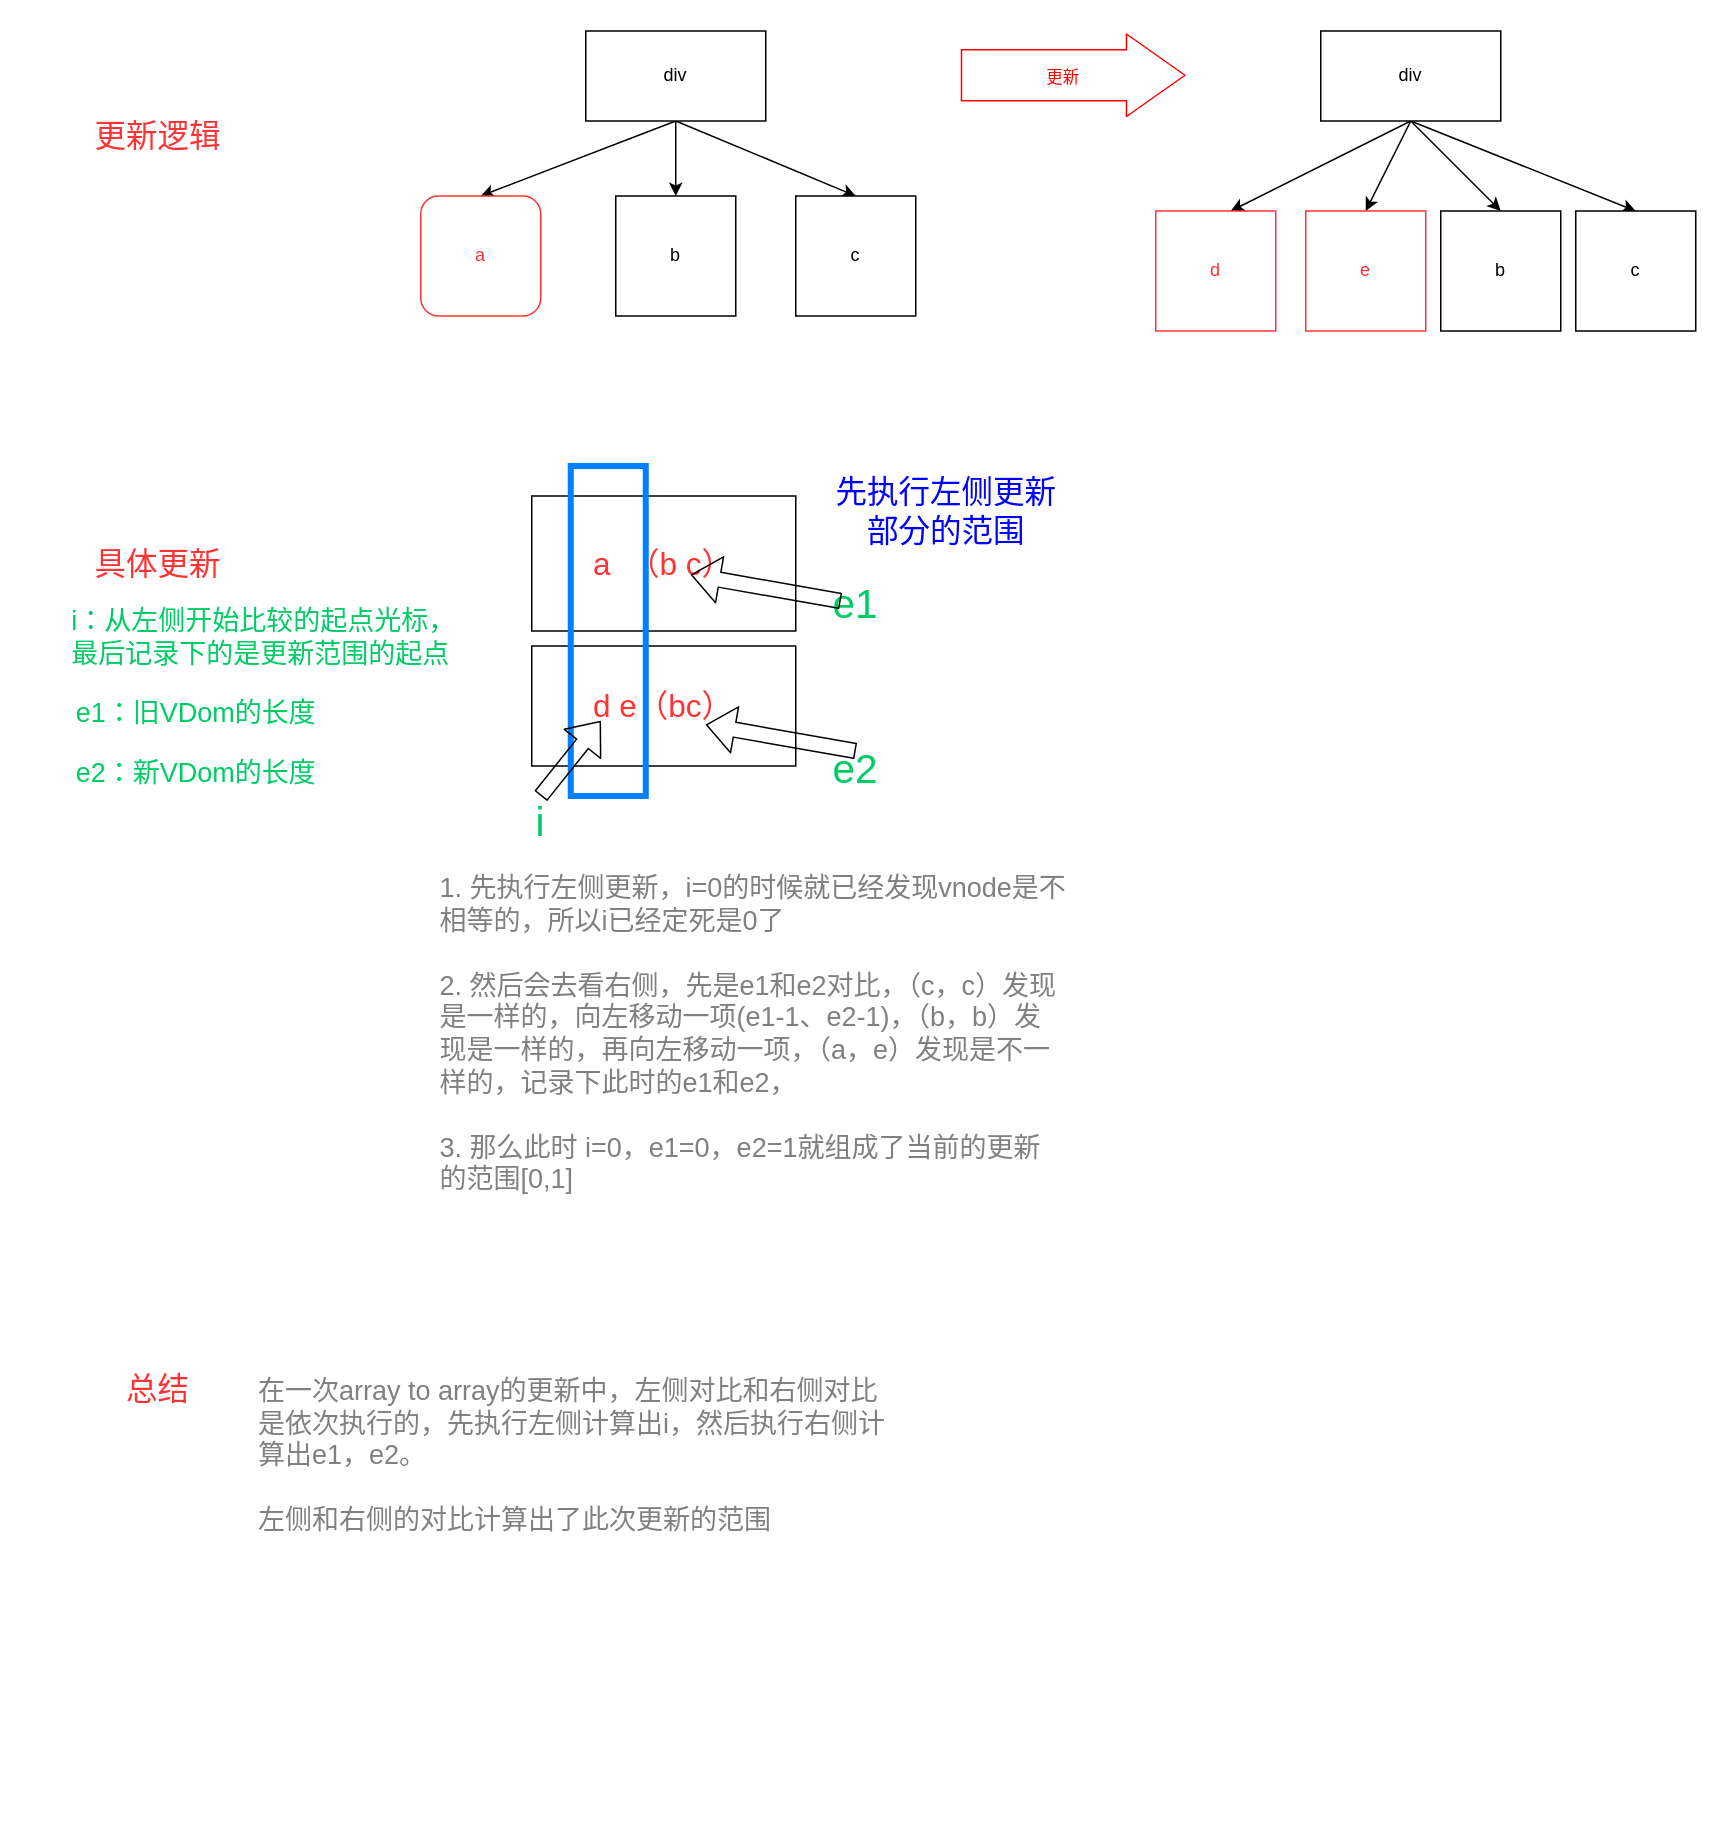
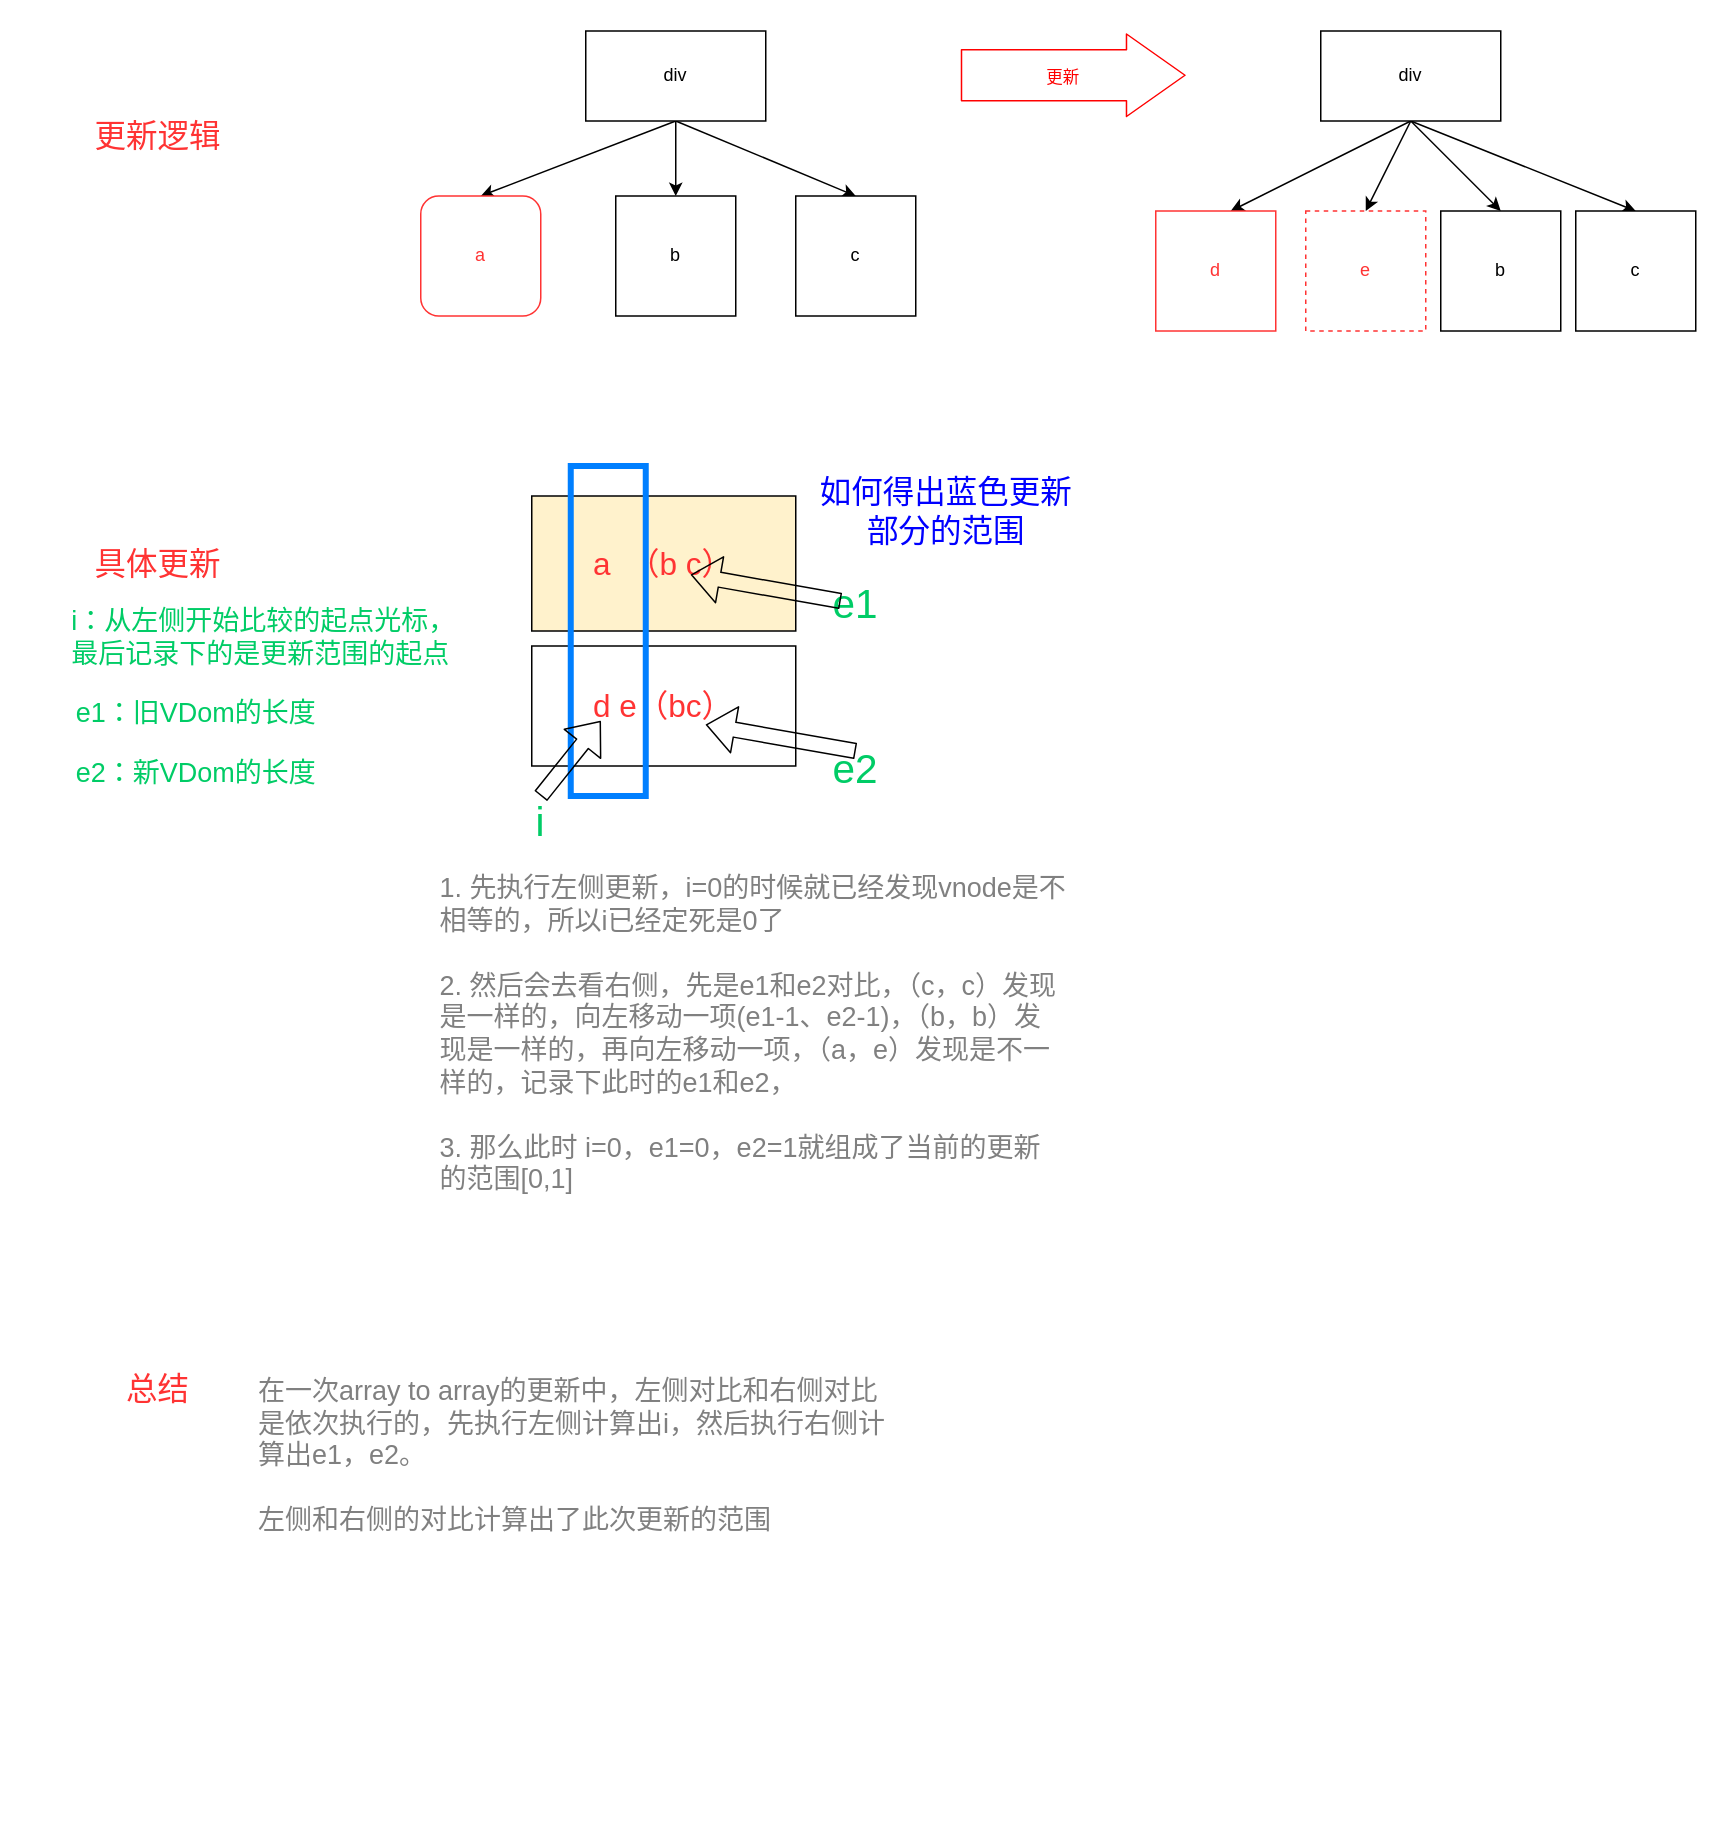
(1366, 271) -> (1366, 271)
(947, 511) -> (947, 511)
(664, 563) -> (664, 563)
